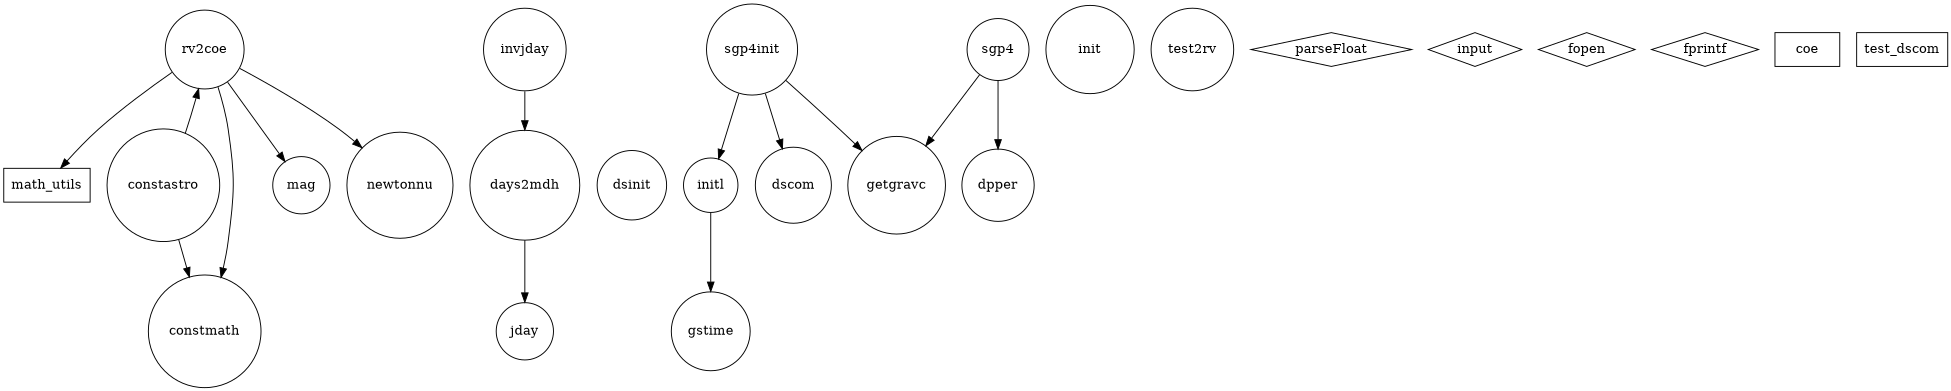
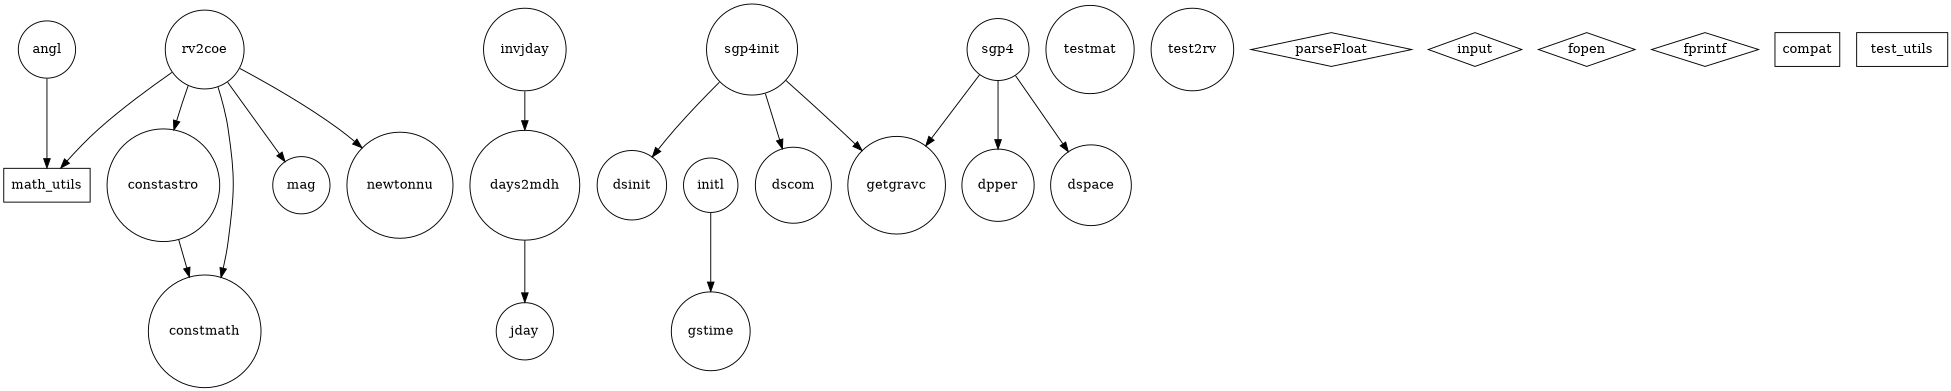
none -> (47, 50)
(1090, 50) -> (1090, 50)
(1807, 50) -> (1807, 50)
(1902, 50) -> (1902, 50)
(191, 116) -> (182, 103)
(730, 122) -> (688, 115)
none -> (1091, 185)
